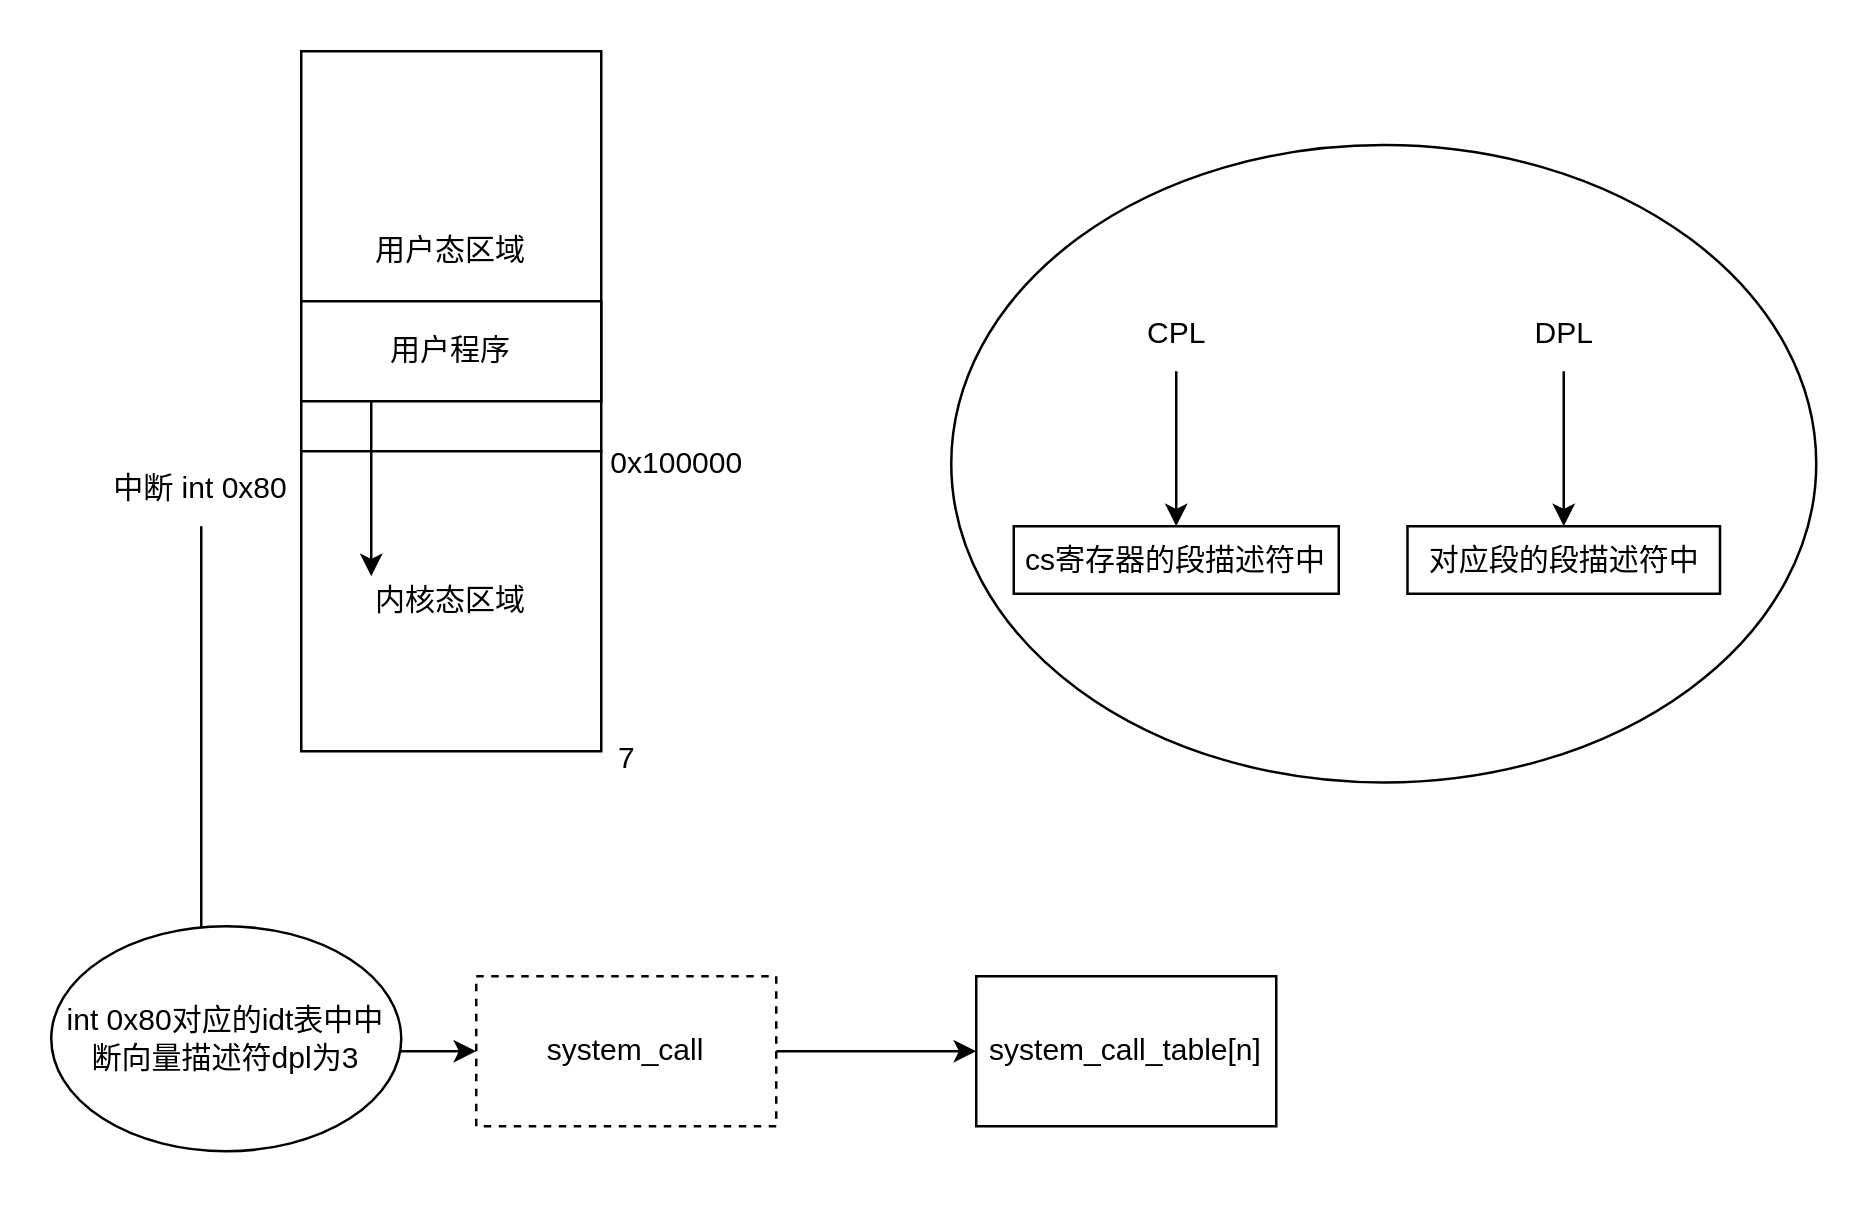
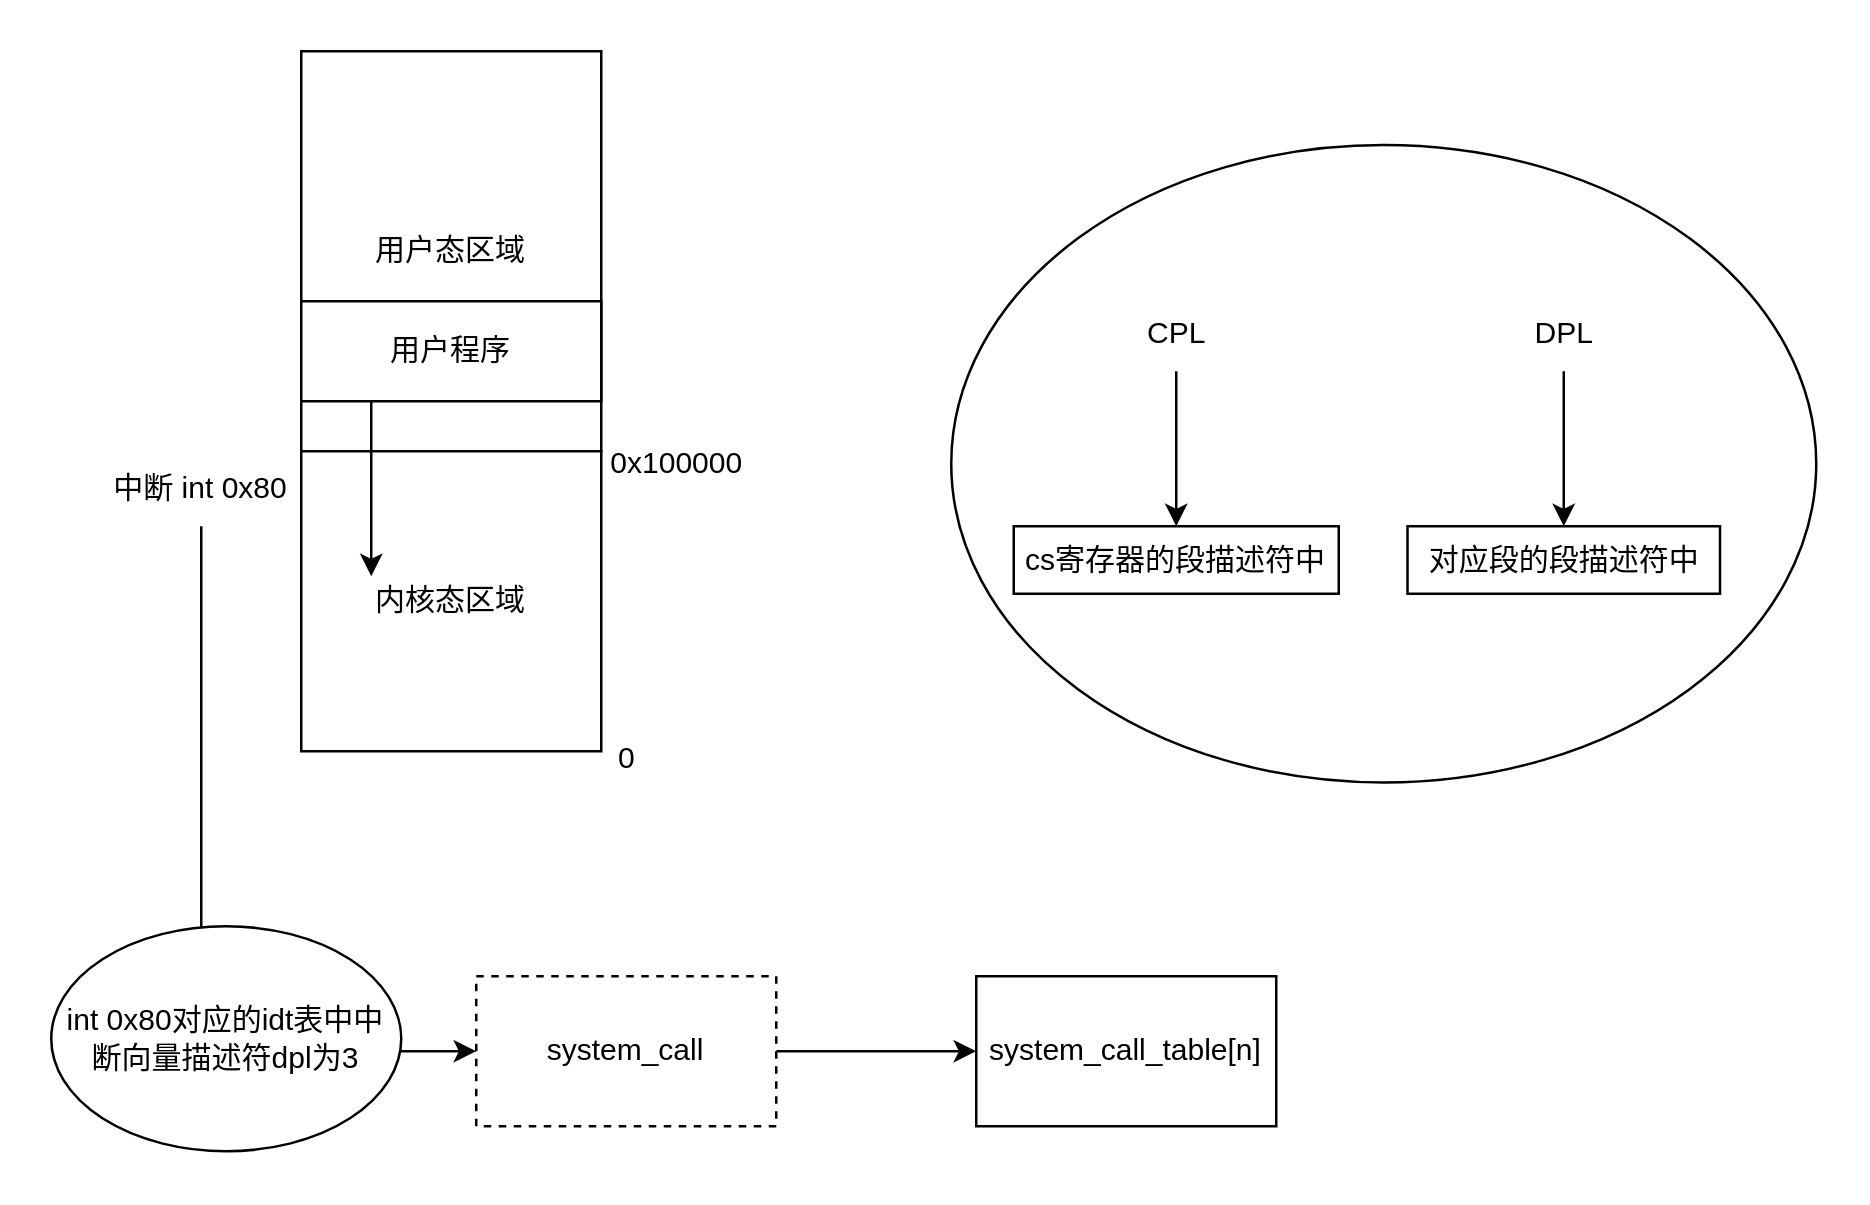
(628, 759) -> (628, 759)
